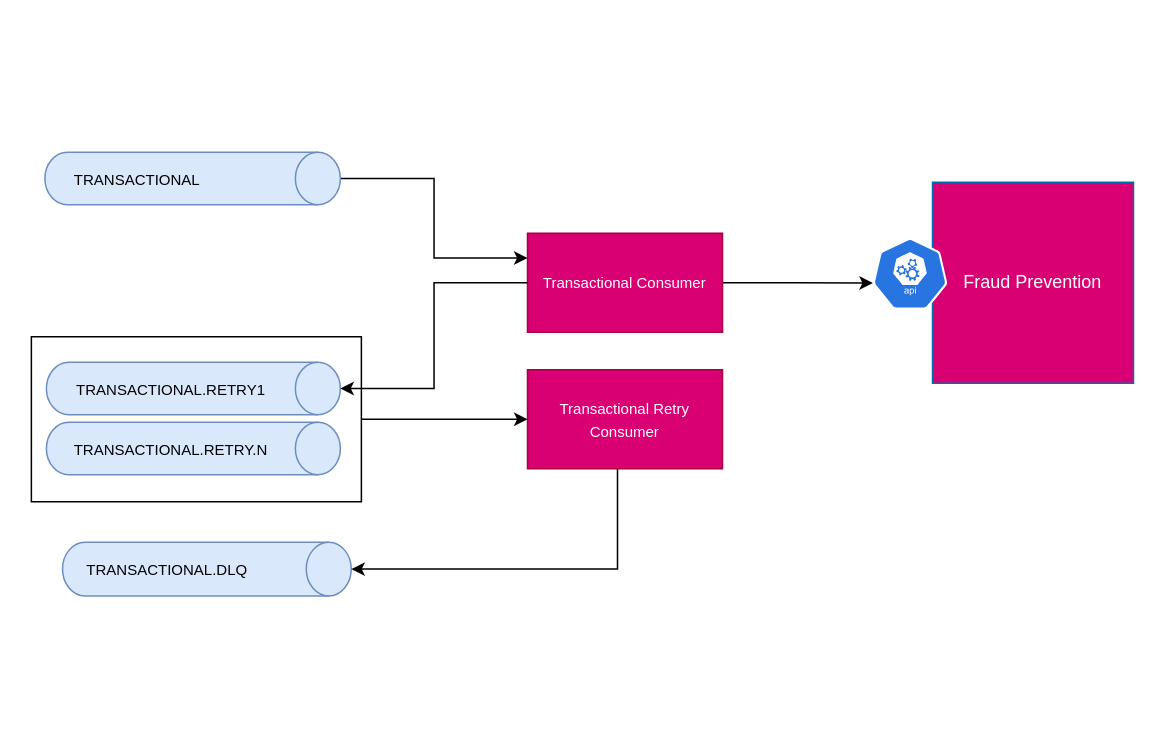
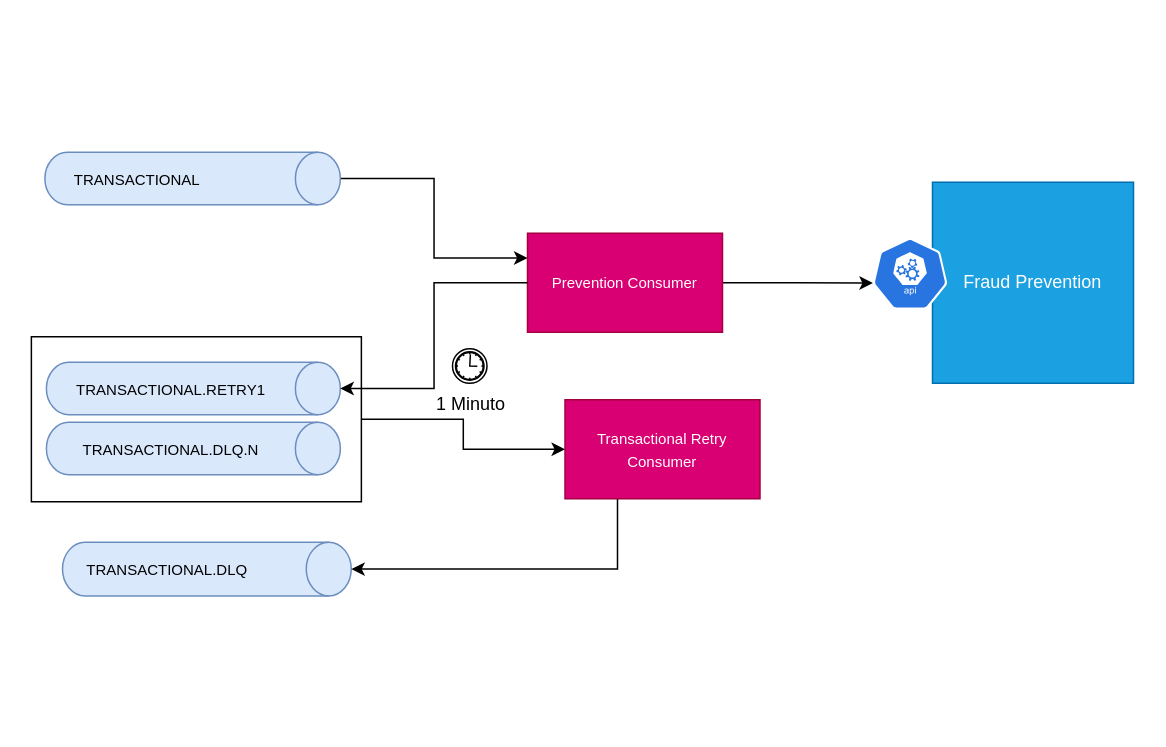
(625, 283) -> (625, 283)
(1033, 283) -> (1033, 283)
none -> (470, 366)
(625, 419) -> (662, 449)
(171, 449) -> (171, 449)
